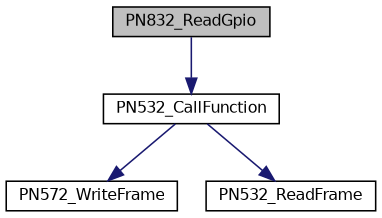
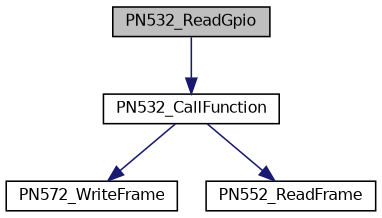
(191, 22) -> (191, 22)
(291, 196) -> (291, 196)
